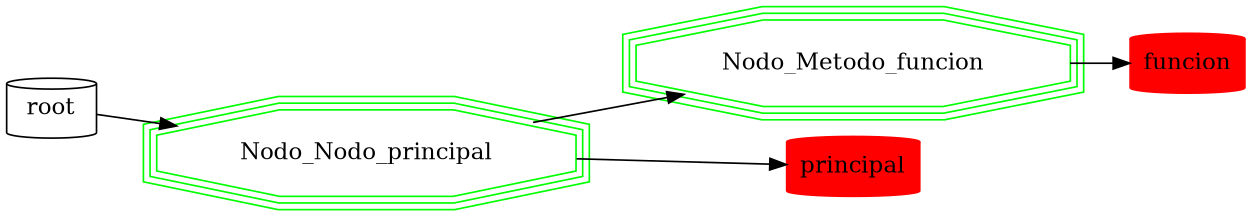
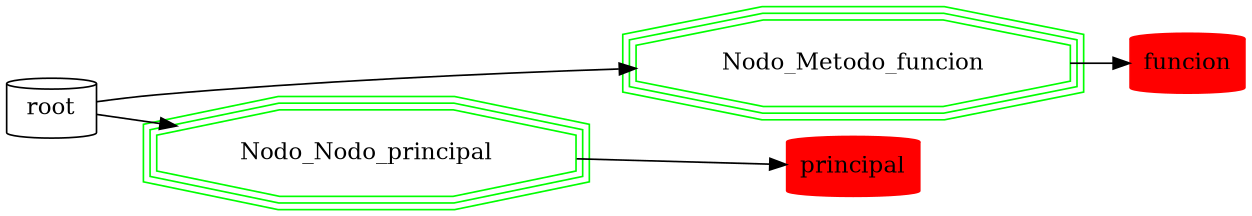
(600, 110) -> (358, 81)
